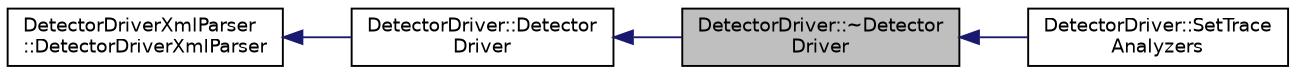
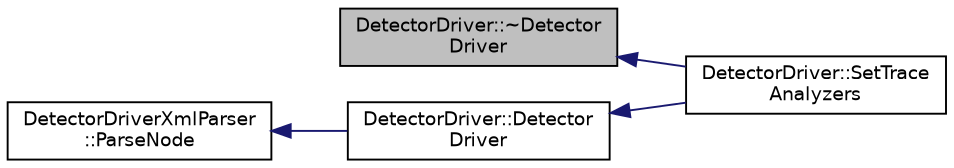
(145, 37) -> (140, 131)
(658, 37) -> (658, 107)
